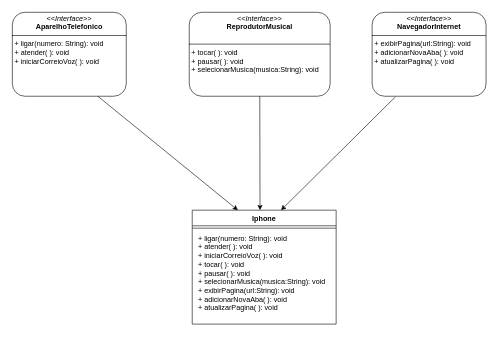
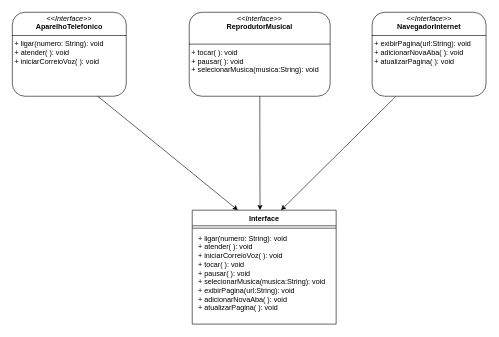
(264, 219) -> (264, 219)
